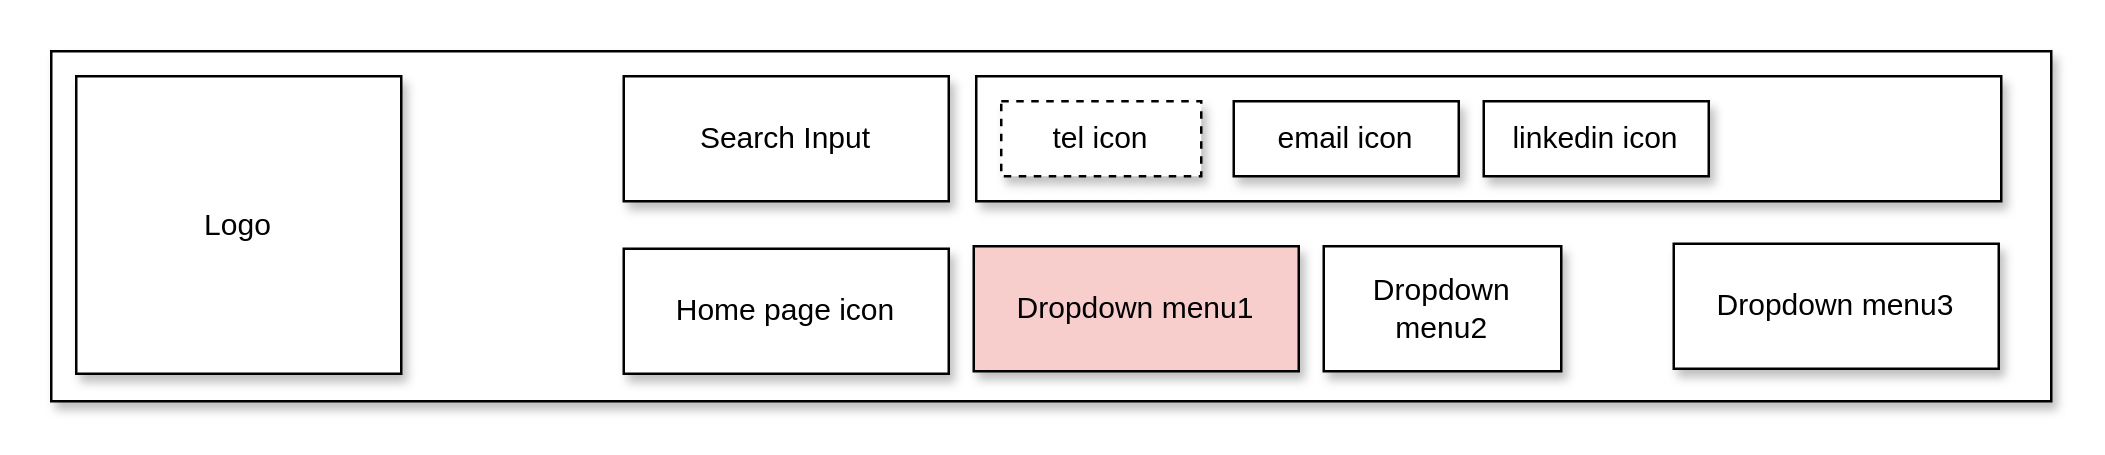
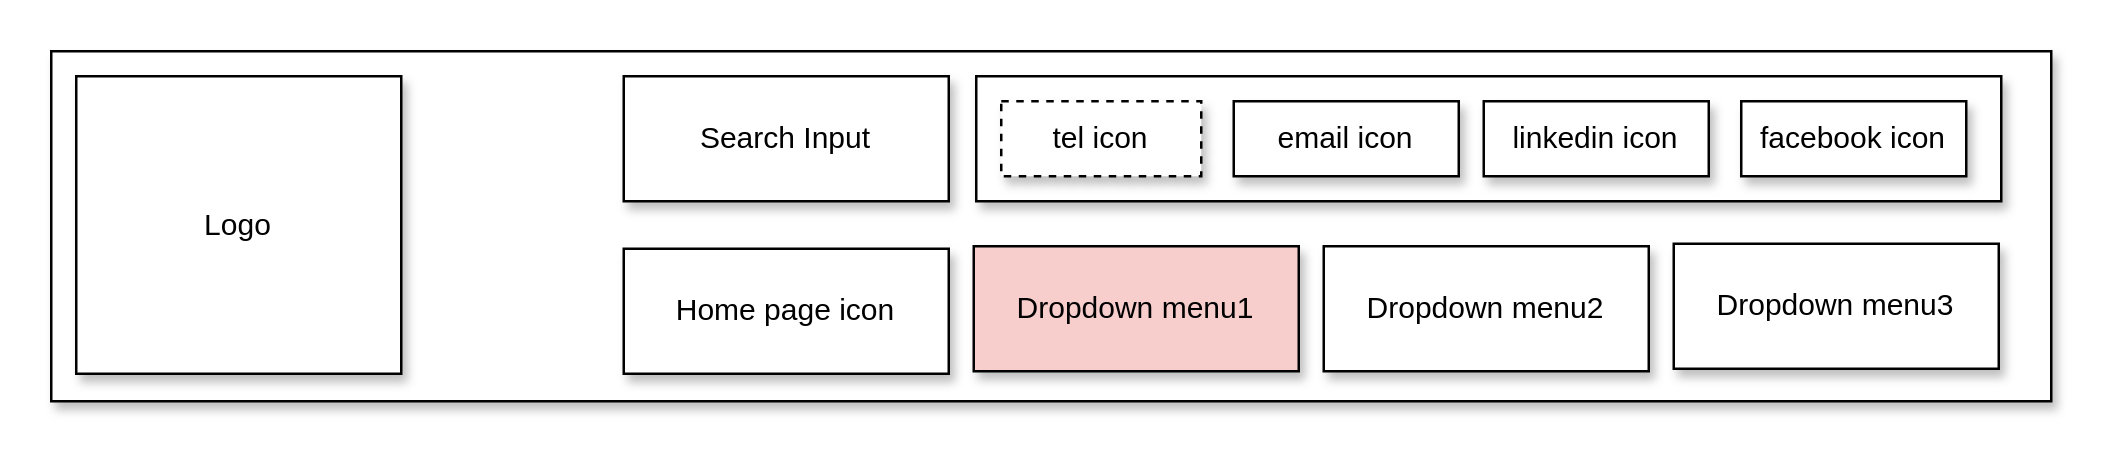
none -> (1854, 139)
(1443, 309) -> (1486, 309)
